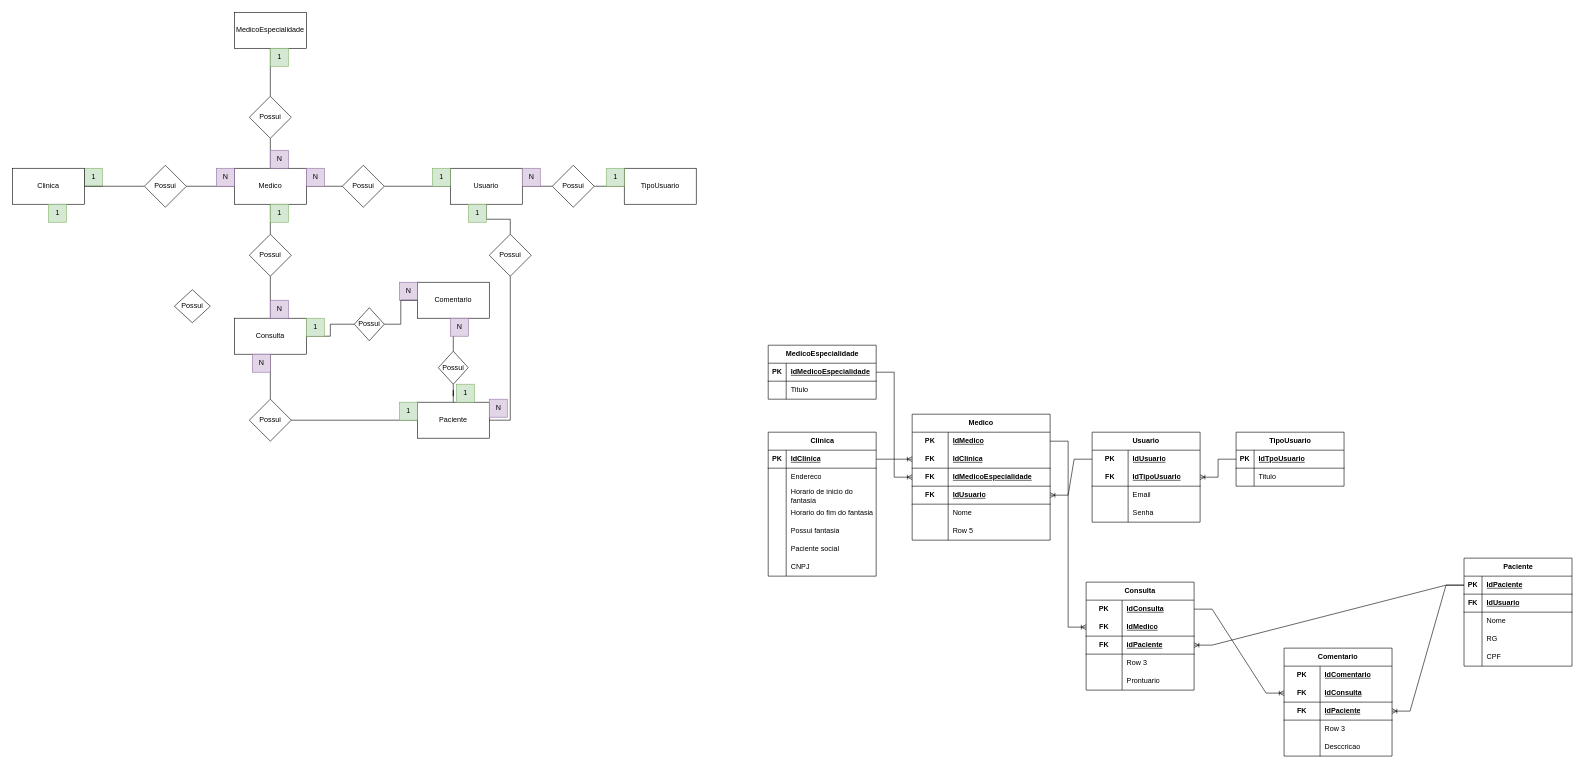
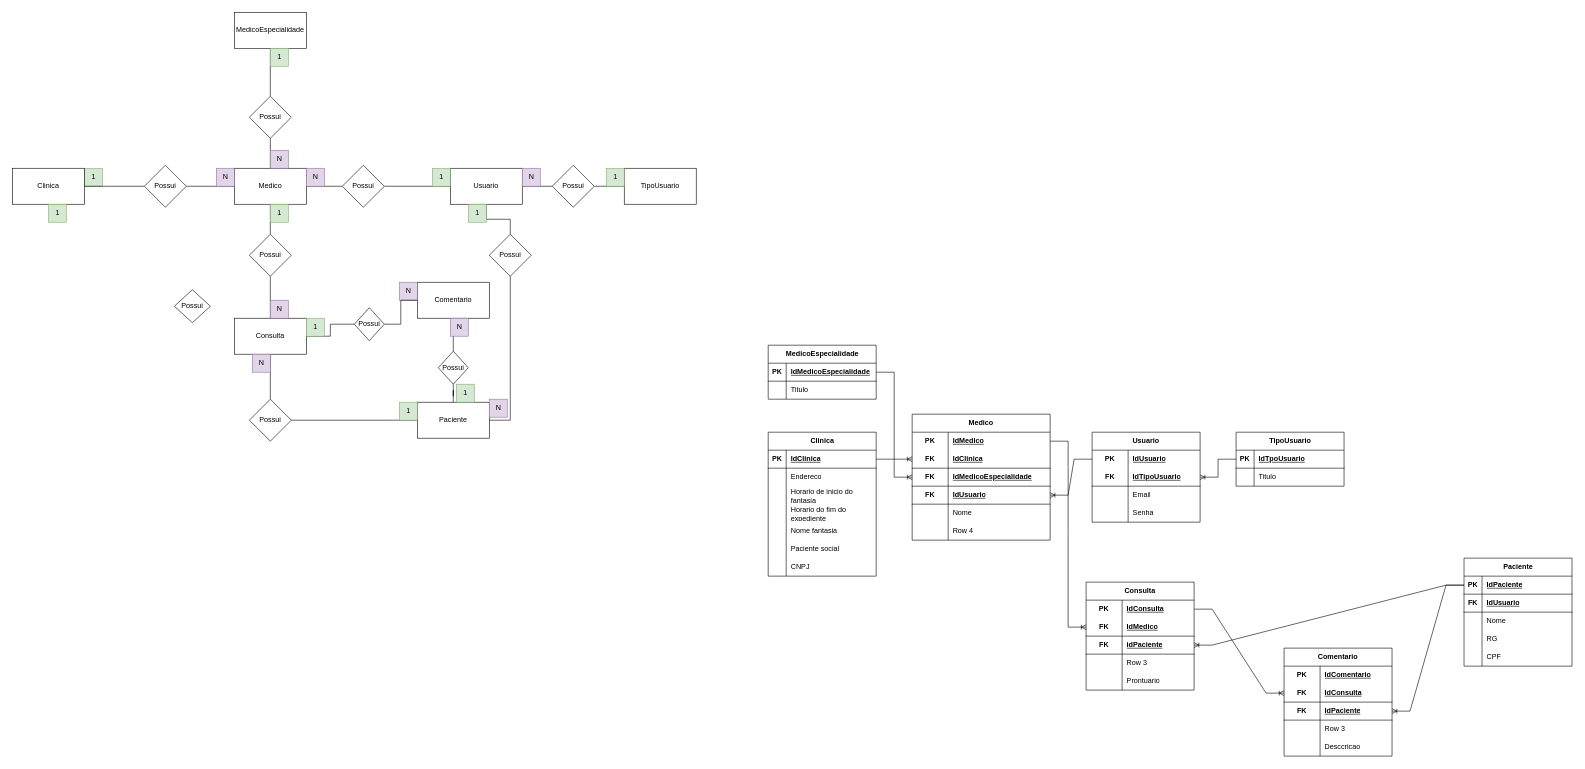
(834, 513) -> (834, 513)
(819, 531) -> (815, 531)
(962, 531) -> (962, 531)
